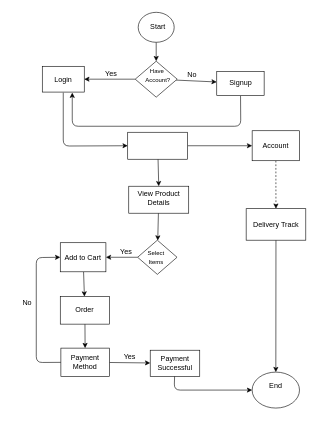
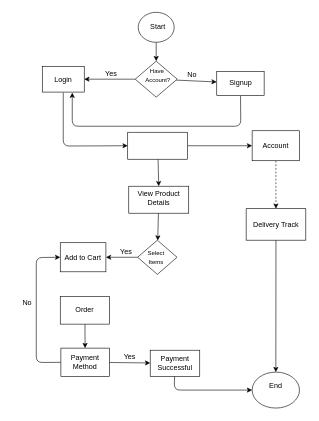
(84, 274) -> none
